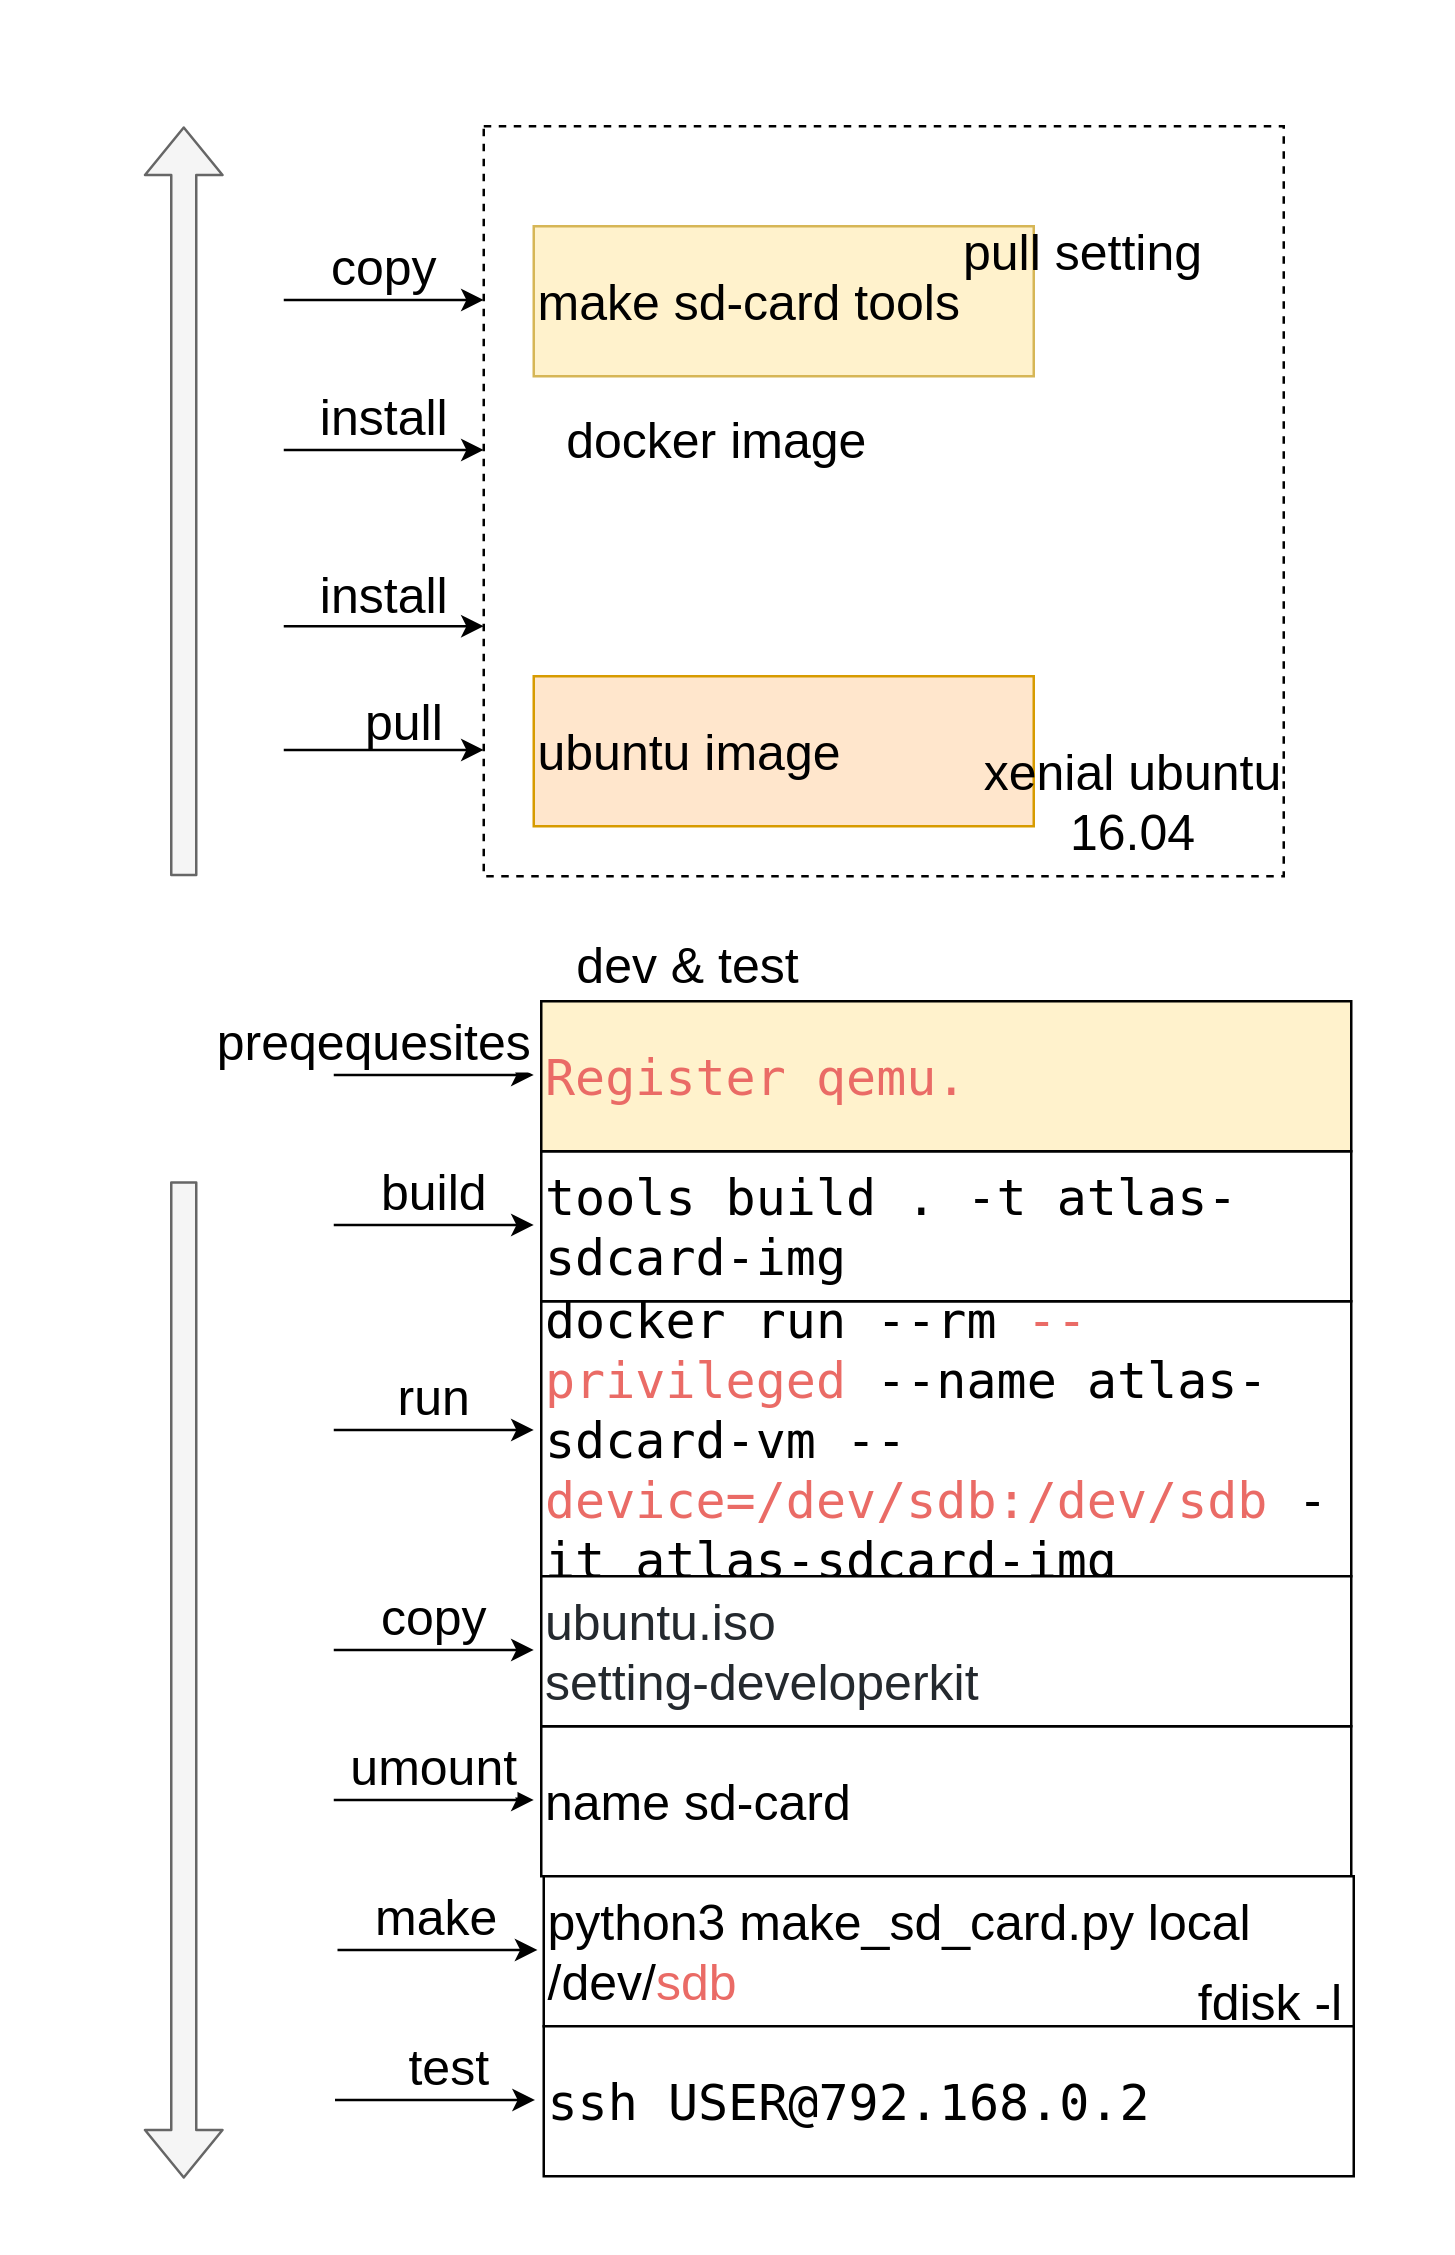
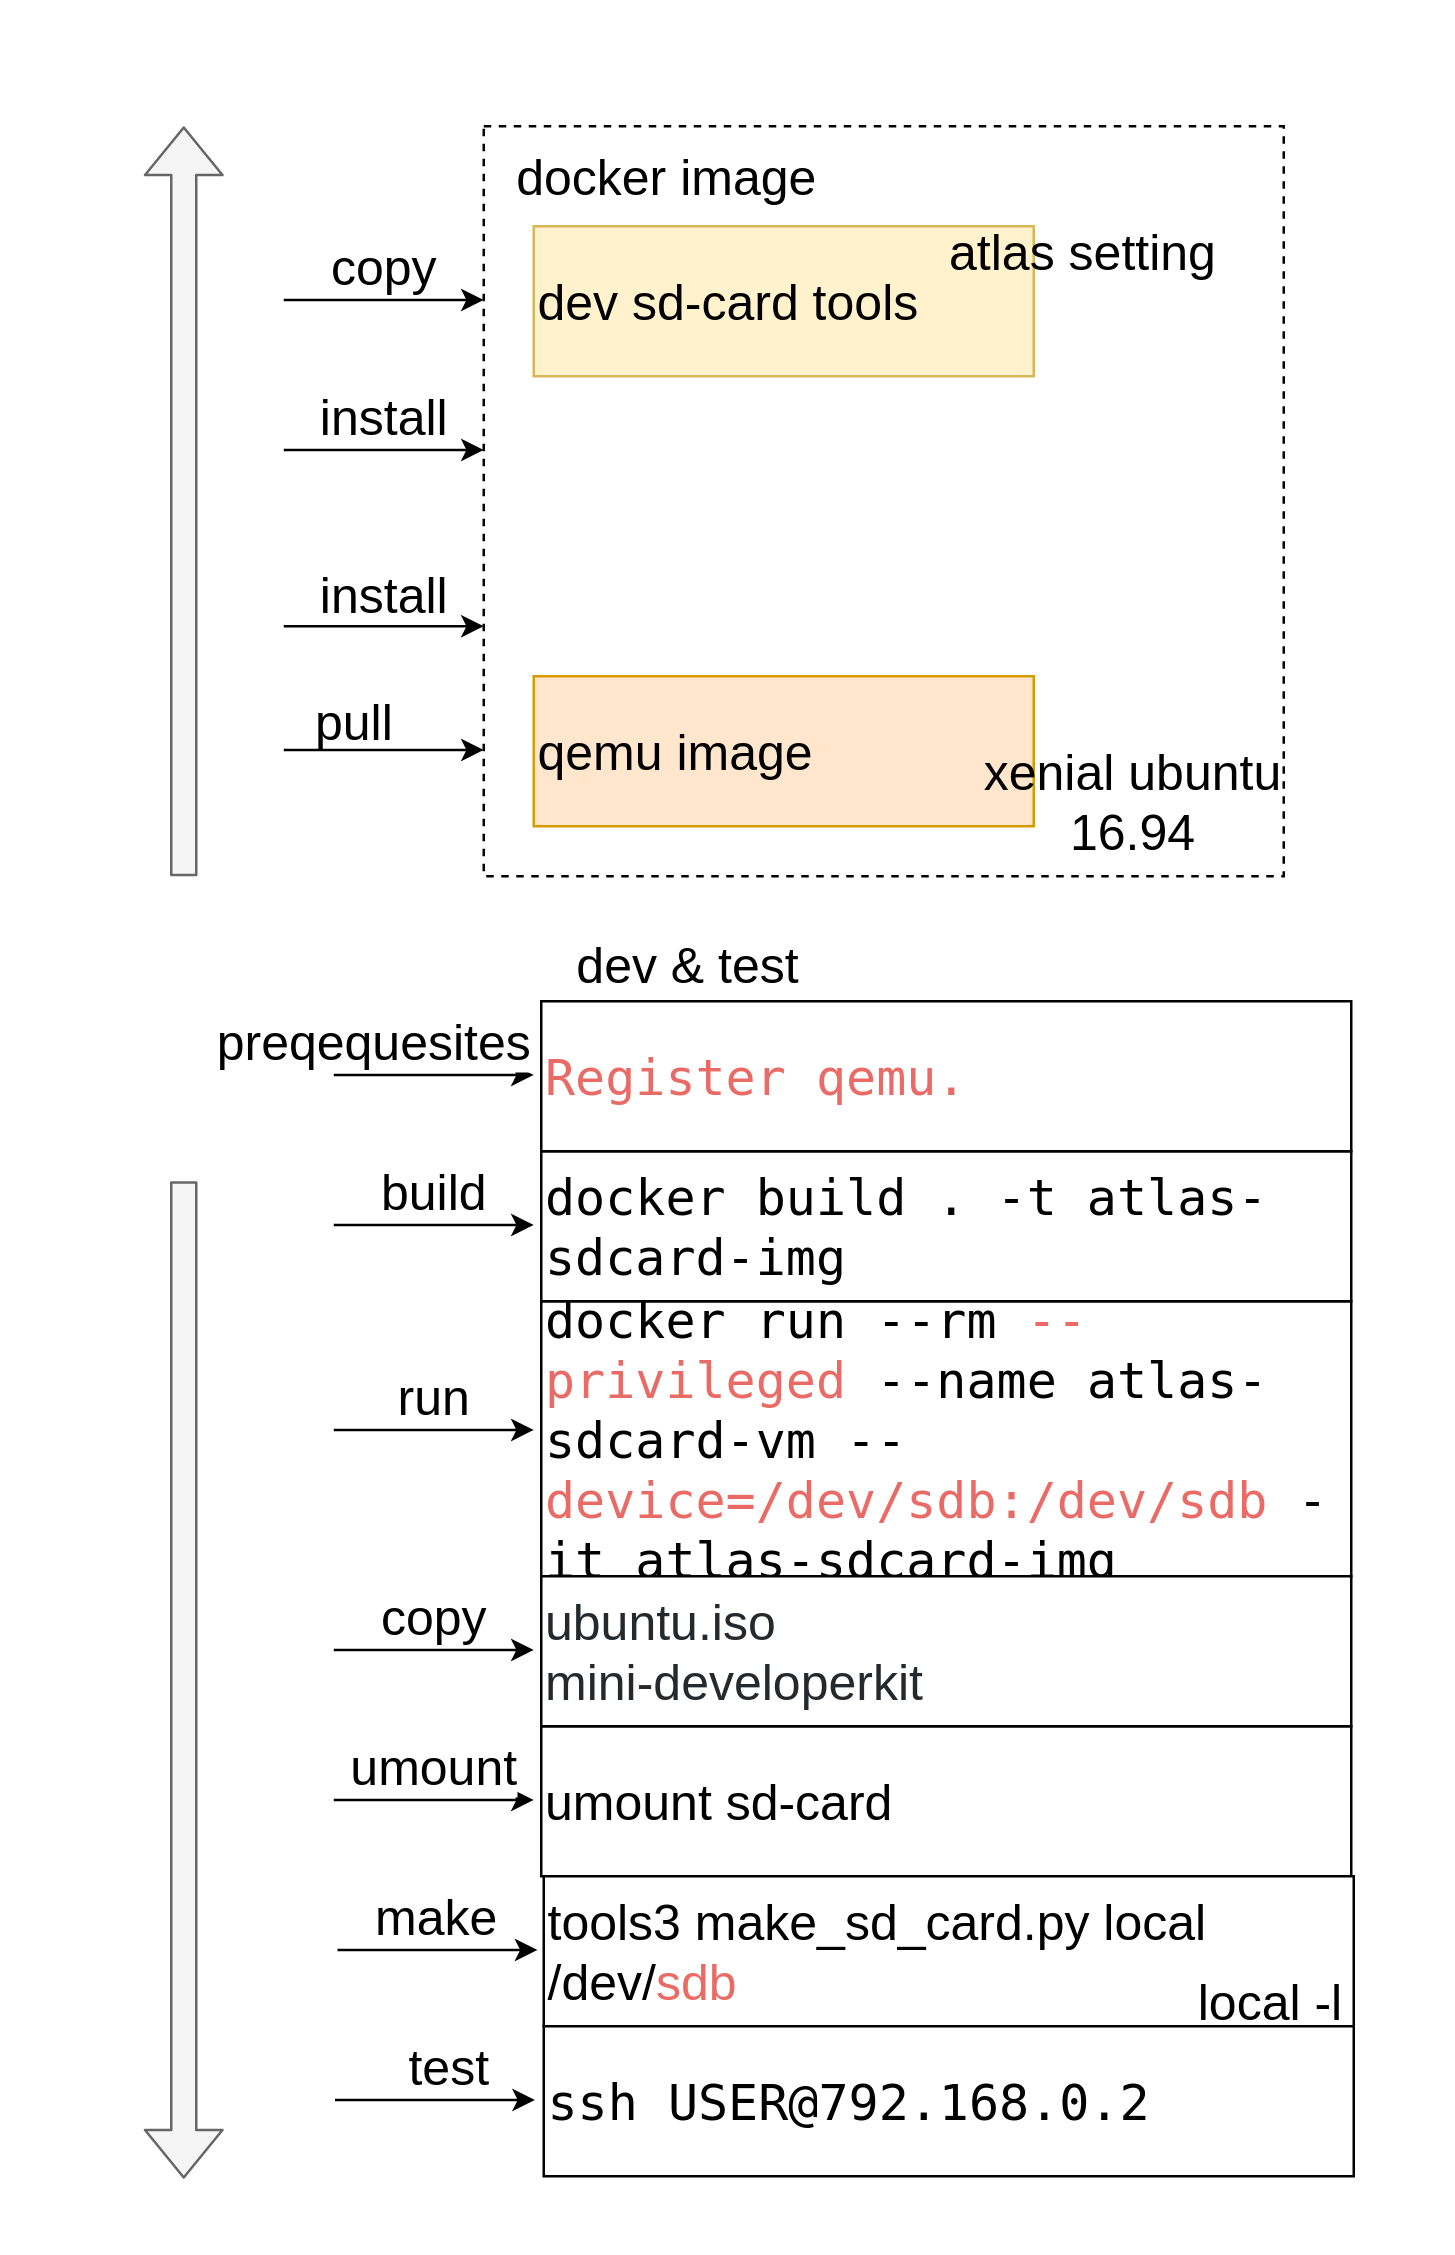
(1084, 251) -> (1084, 251)
(771, 301) -> (757, 301)
(718, 439) -> (668, 176)
(399, 711) -> (349, 711)
(694, 751) -> (666, 751)
(1134, 801) -> (1134, 801)
(946, 1076) -> (946, 1076)
(943, 1226) -> (949, 1226)
(807, 1651) -> (758, 1651)
(708, 1801) -> (736, 1801)
(951, 1951) -> (951, 1951)
(1271, 2001) -> (1271, 2001)
